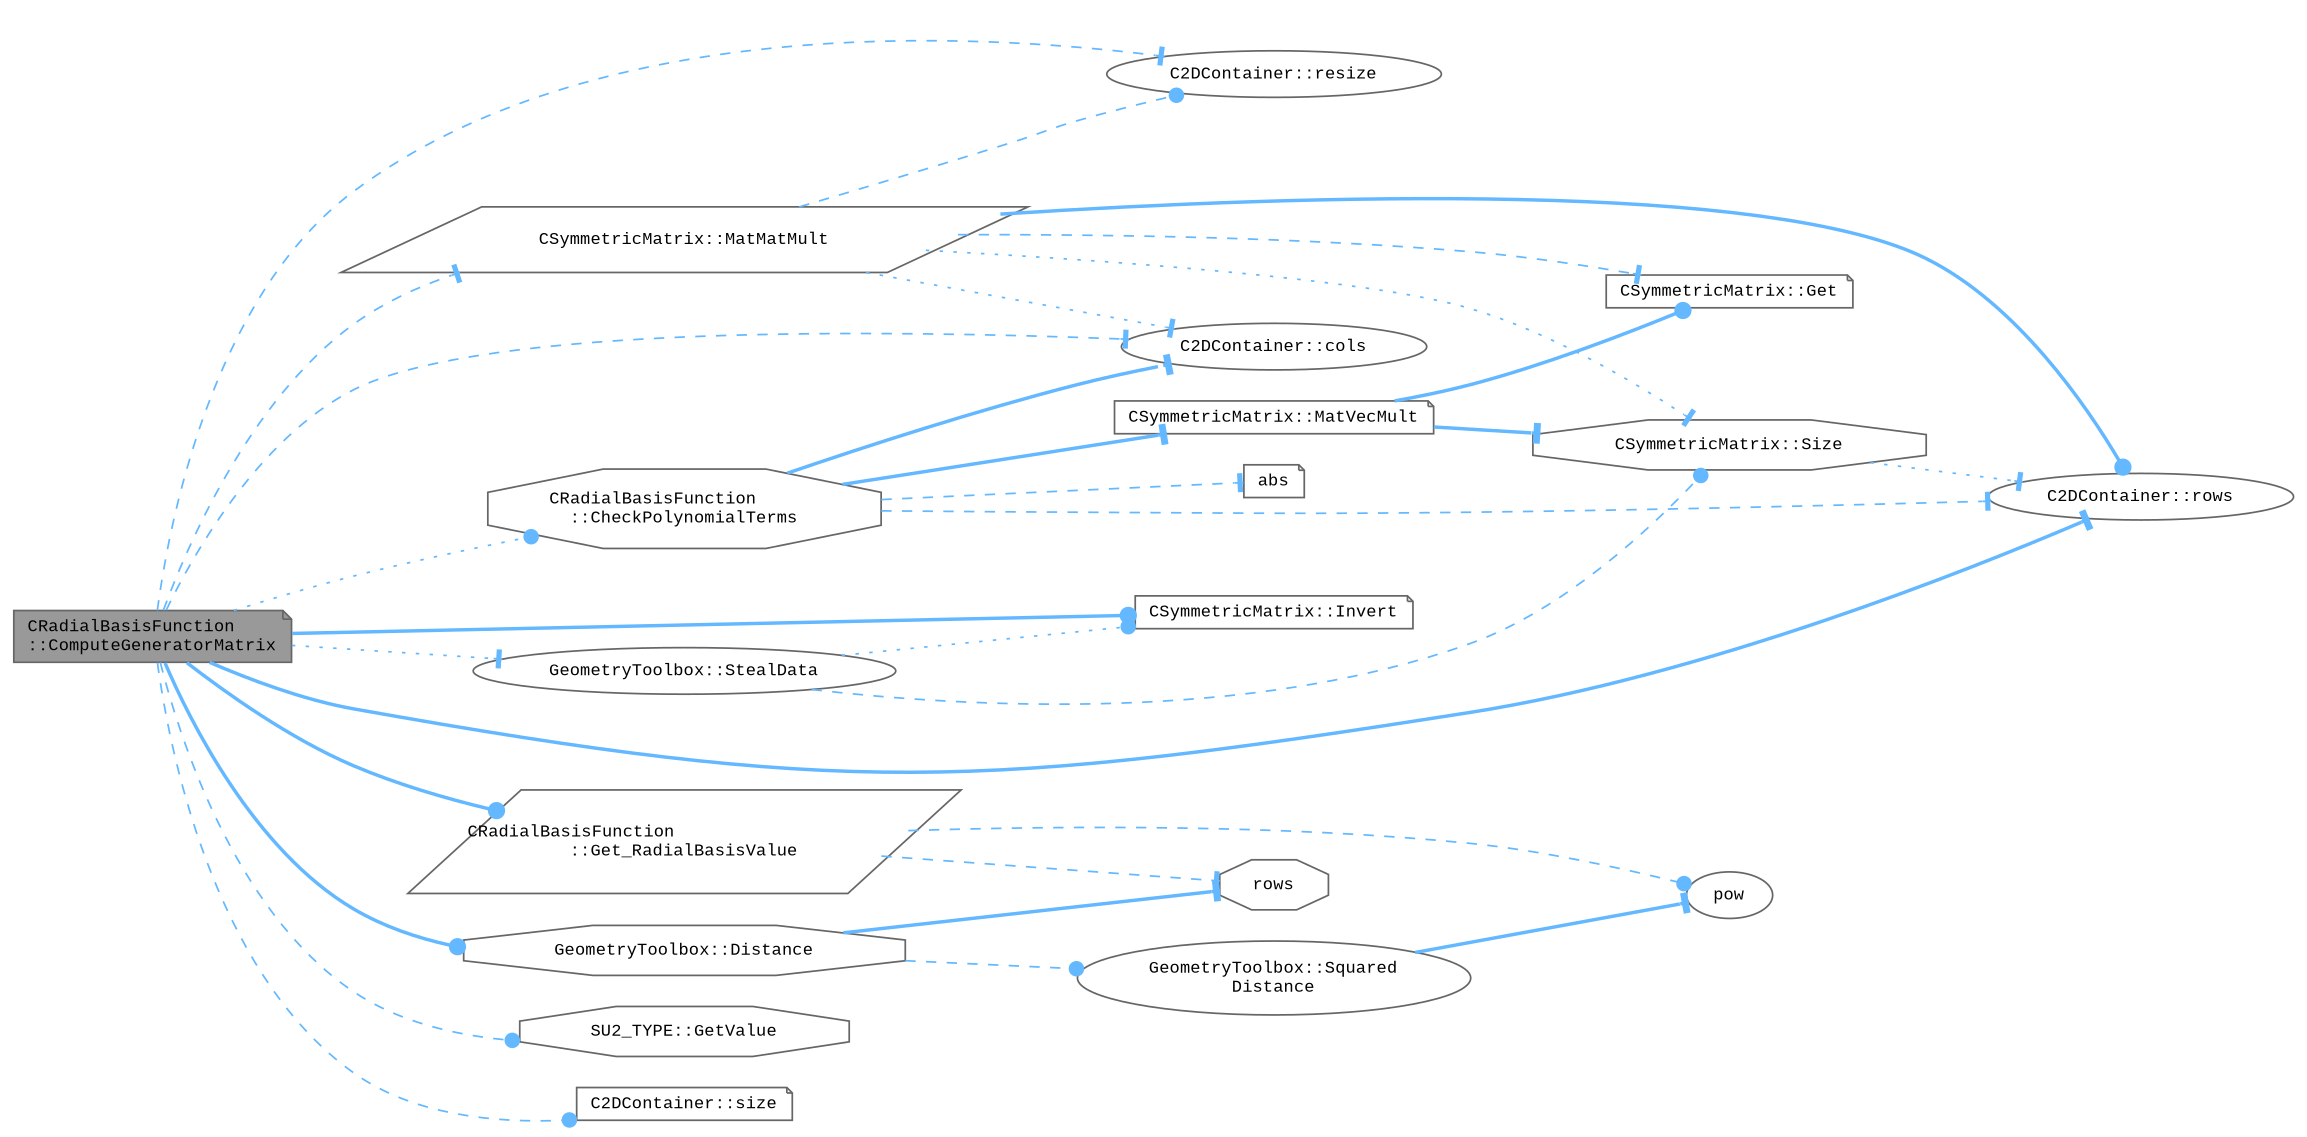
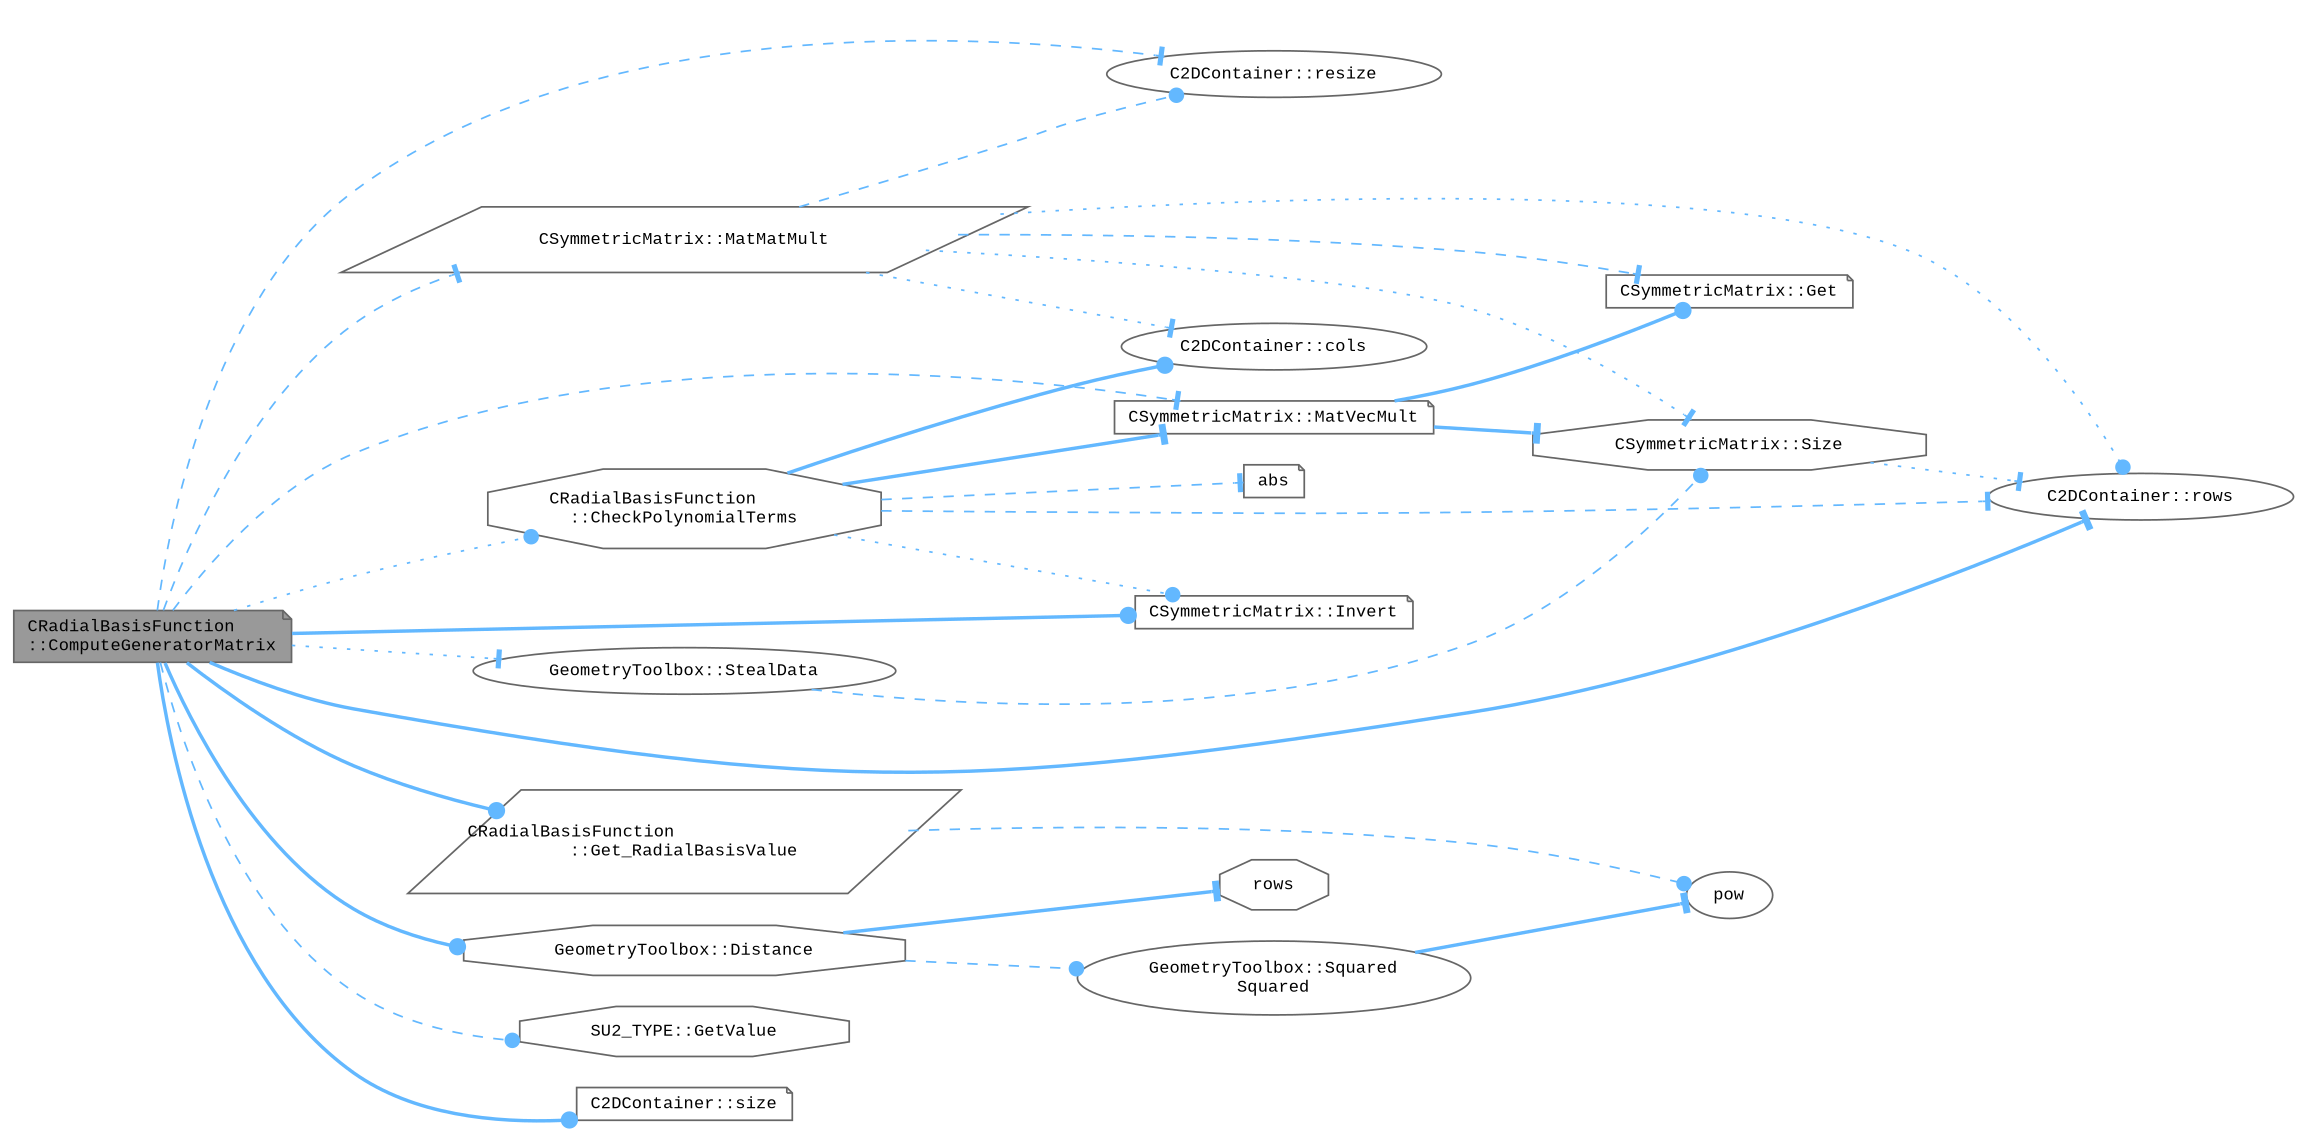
(1608, 203) -> (1608, 203)
(587, 343) -> (638, 385)
(971, 414) -> (971, 414)
(981, 641) -> (1000, 564)
(1046, 868) -> none
(1274, 978) -> (1274, 978)
(269, 983) -> (269, 983)
